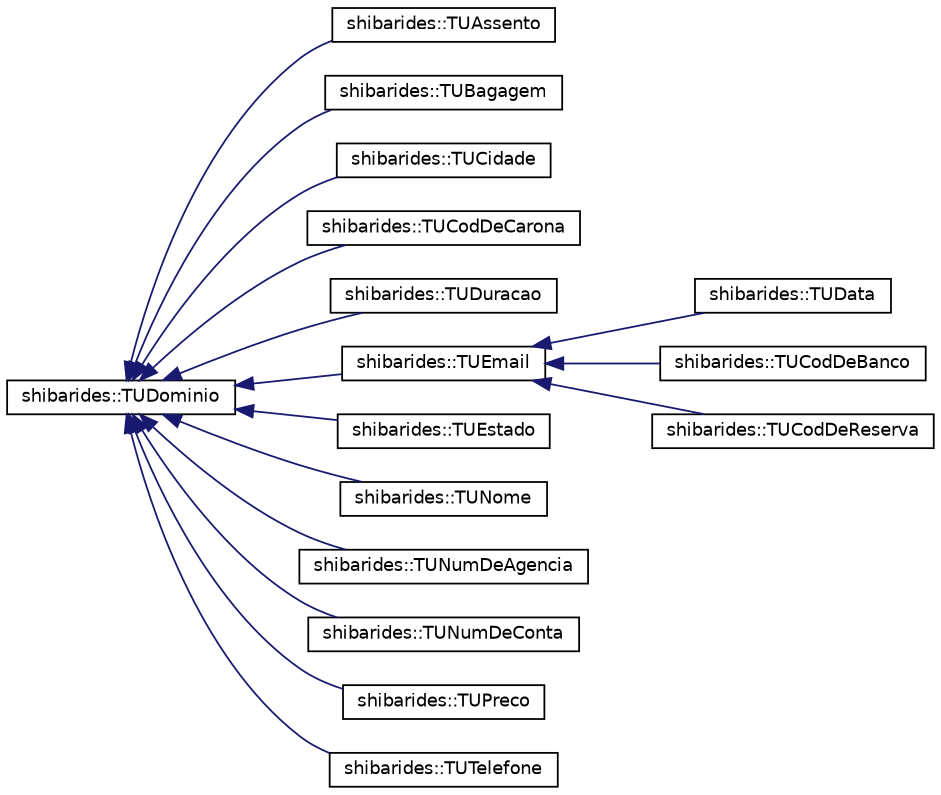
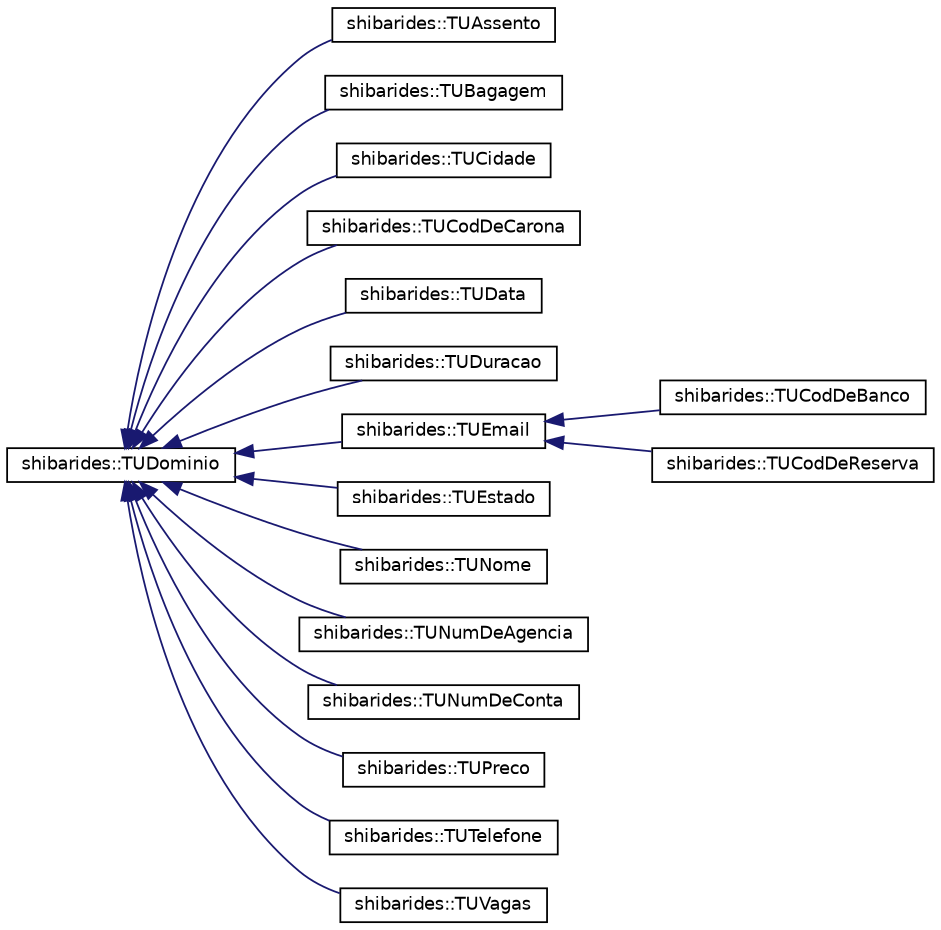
(628, 328) -> (242, 363)
none -> (444, 905)
